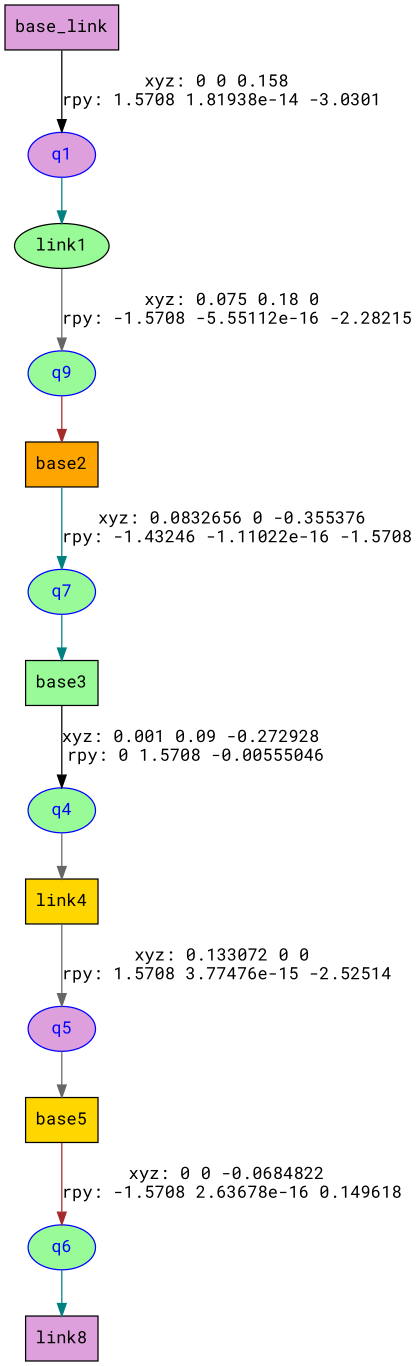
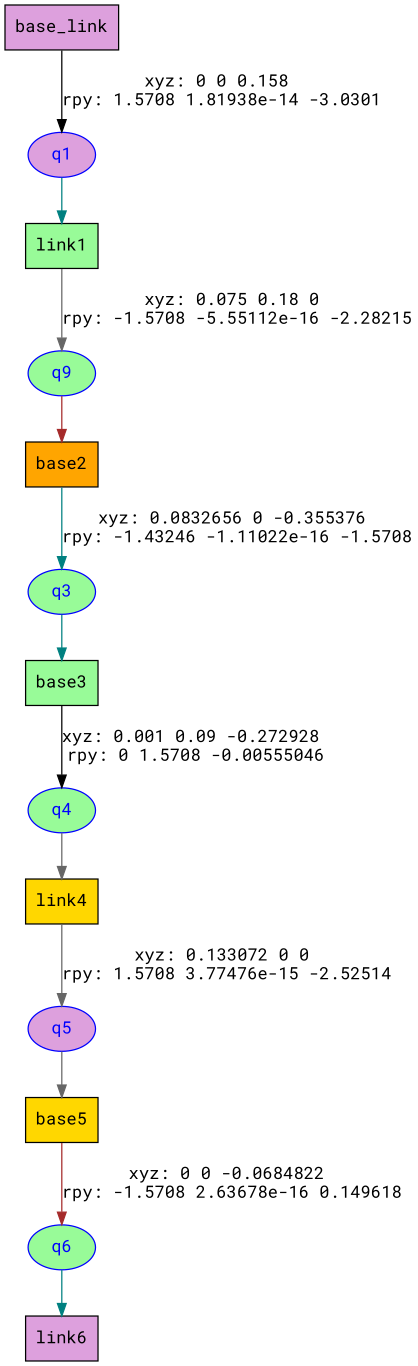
(62, 246) -> (62, 246)
(62, 592) -> (62, 592)
(62, 1339) -> (62, 1339)
